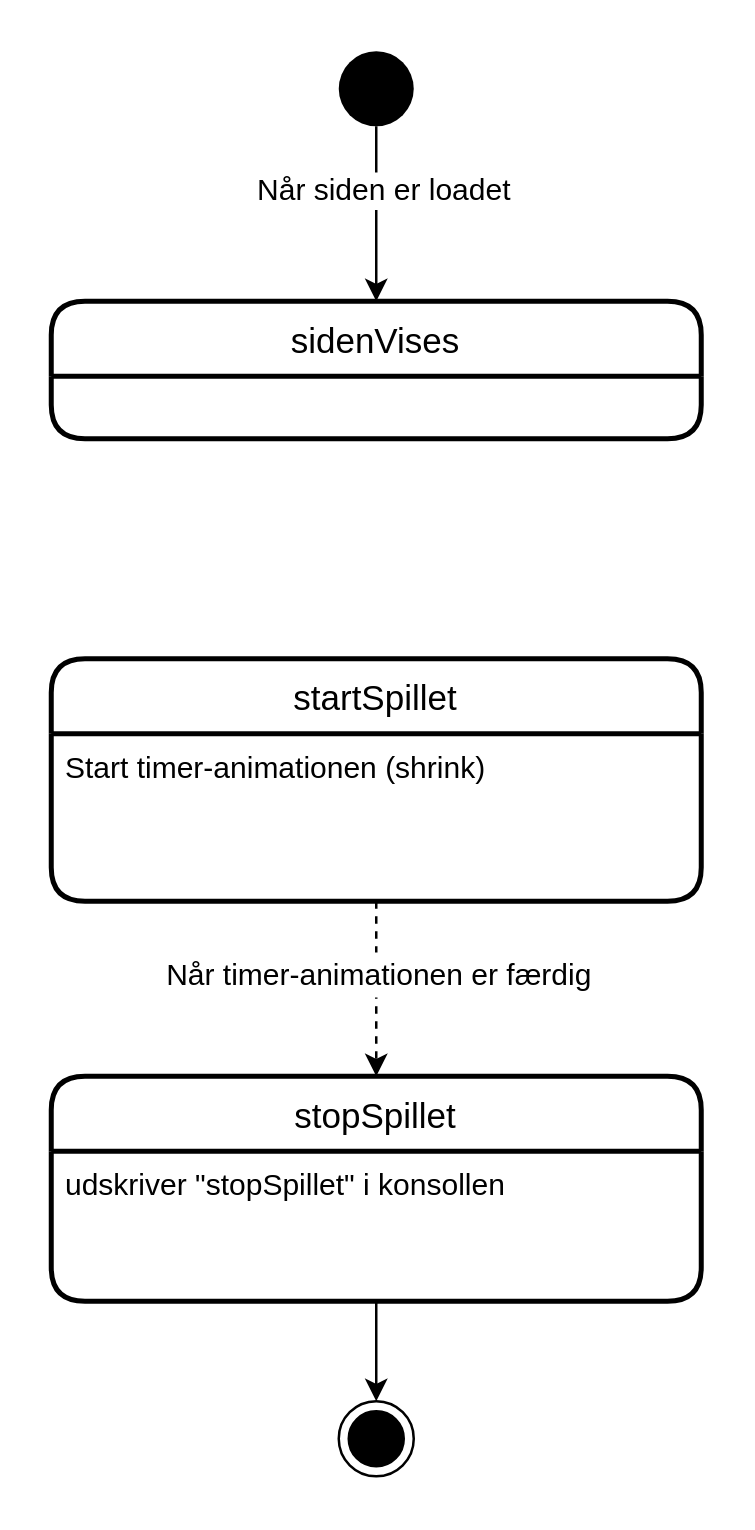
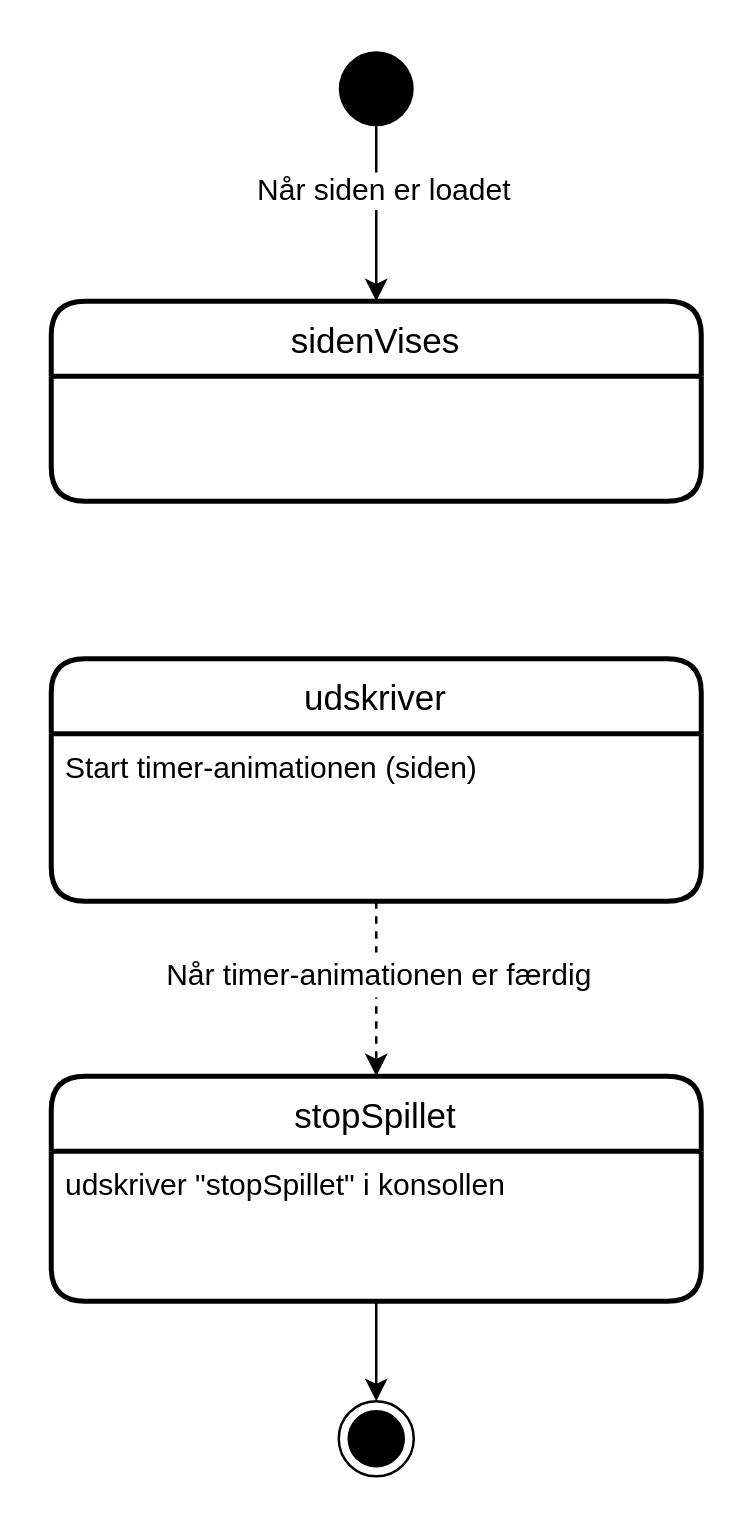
(376, 370) -> (376, 401)
(375, 698) -> (375, 698)
(310, 768) -> (302, 768)
